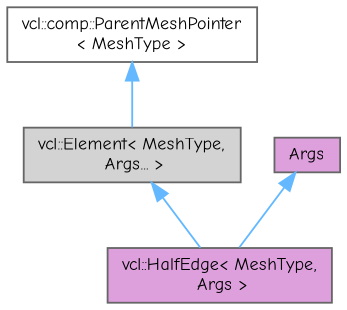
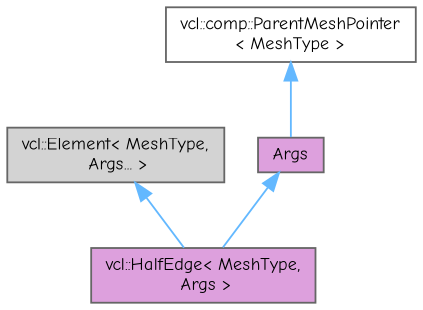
(132, 104) -> (291, 109)
